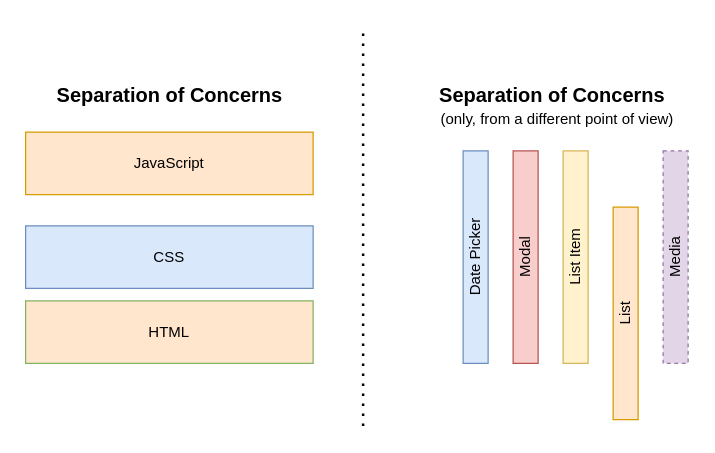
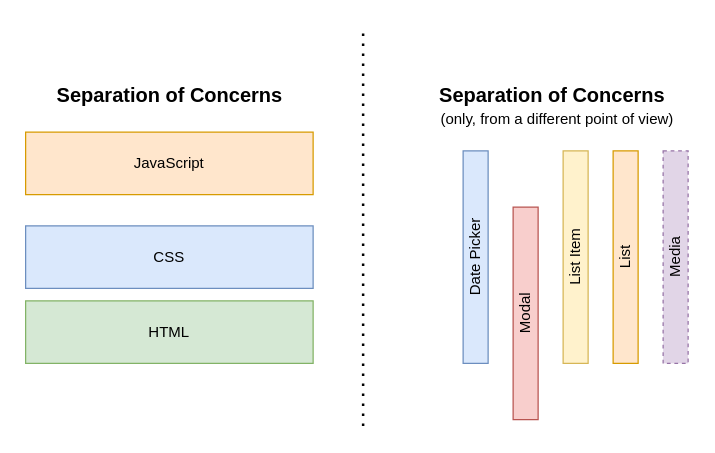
(526, 257) -> (526, 313)
(626, 313) -> (626, 257)
(169, 332) -> (169, 332)
